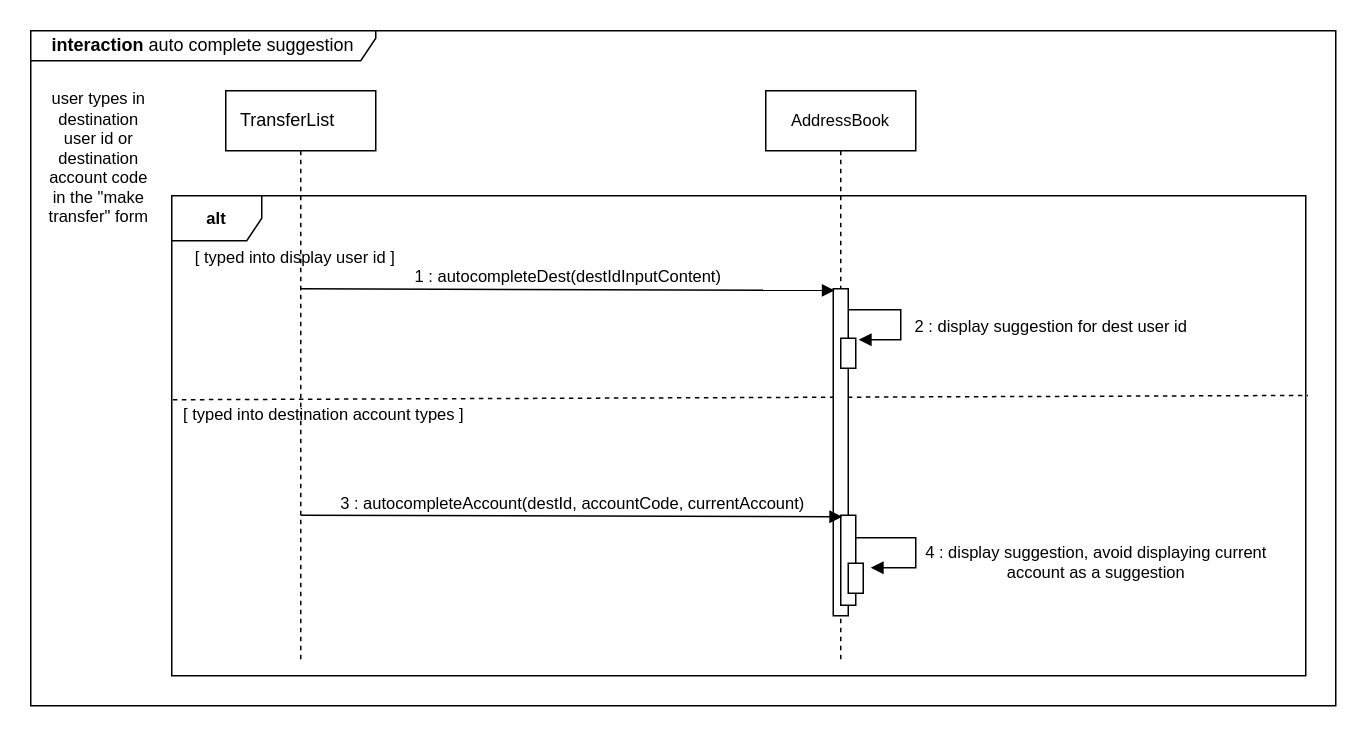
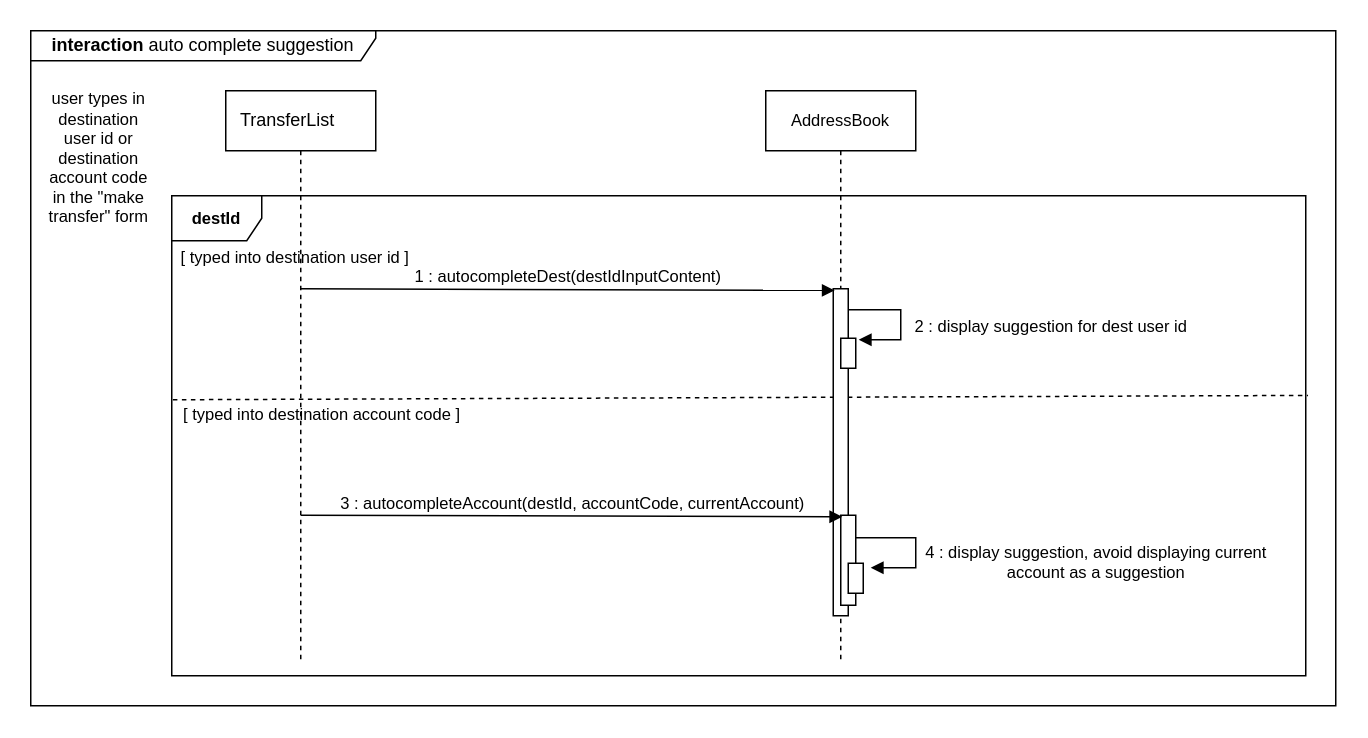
(217, 218) -> (217, 218)
(296, 257) -> (296, 257)
(325, 426) -> (325, 426)
